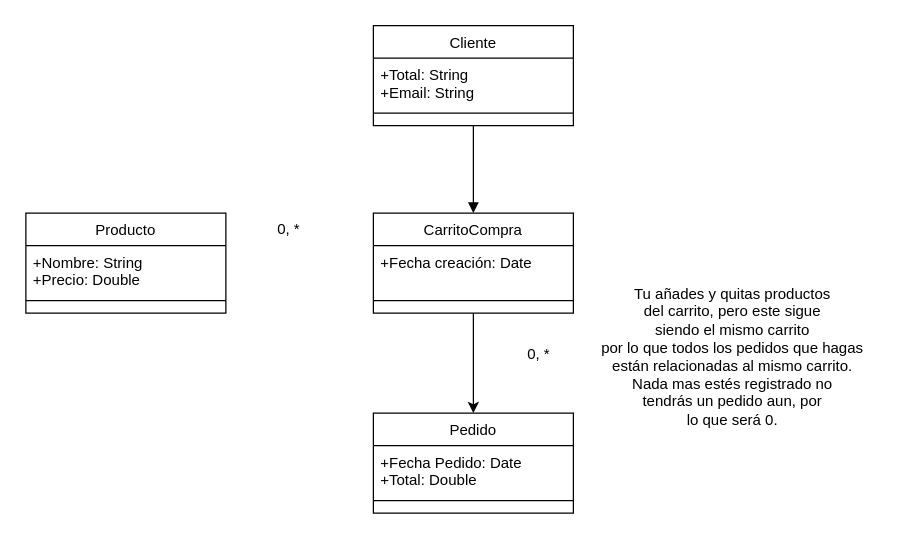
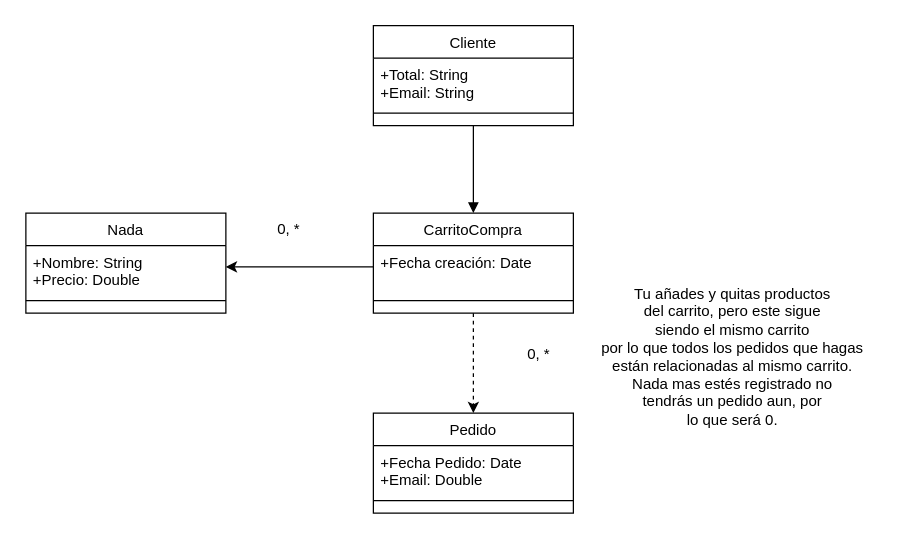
(125, 230) -> (125, 230)
none -> (303, 267)
(473, 360) -> (473, 360)
(452, 463) -> (452, 463)
